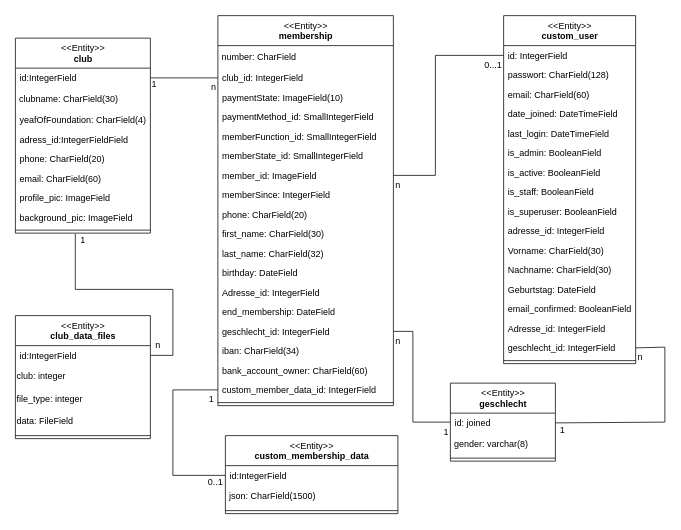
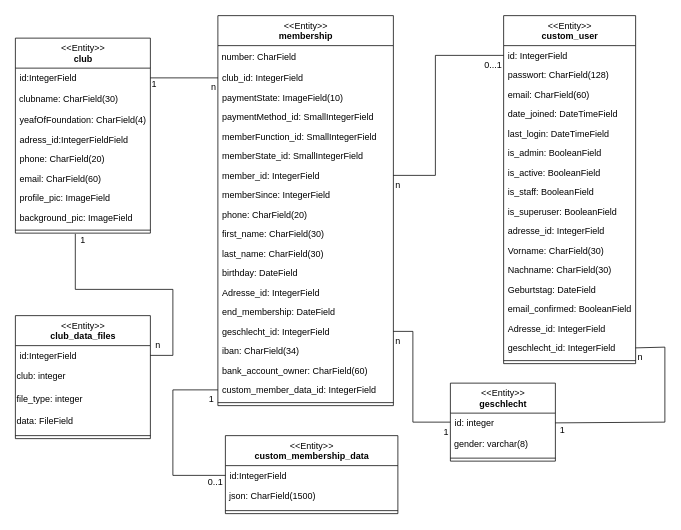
(269, 176) -> (274, 176)
(277, 254) -> (277, 254)
(475, 423) -> (478, 423)
